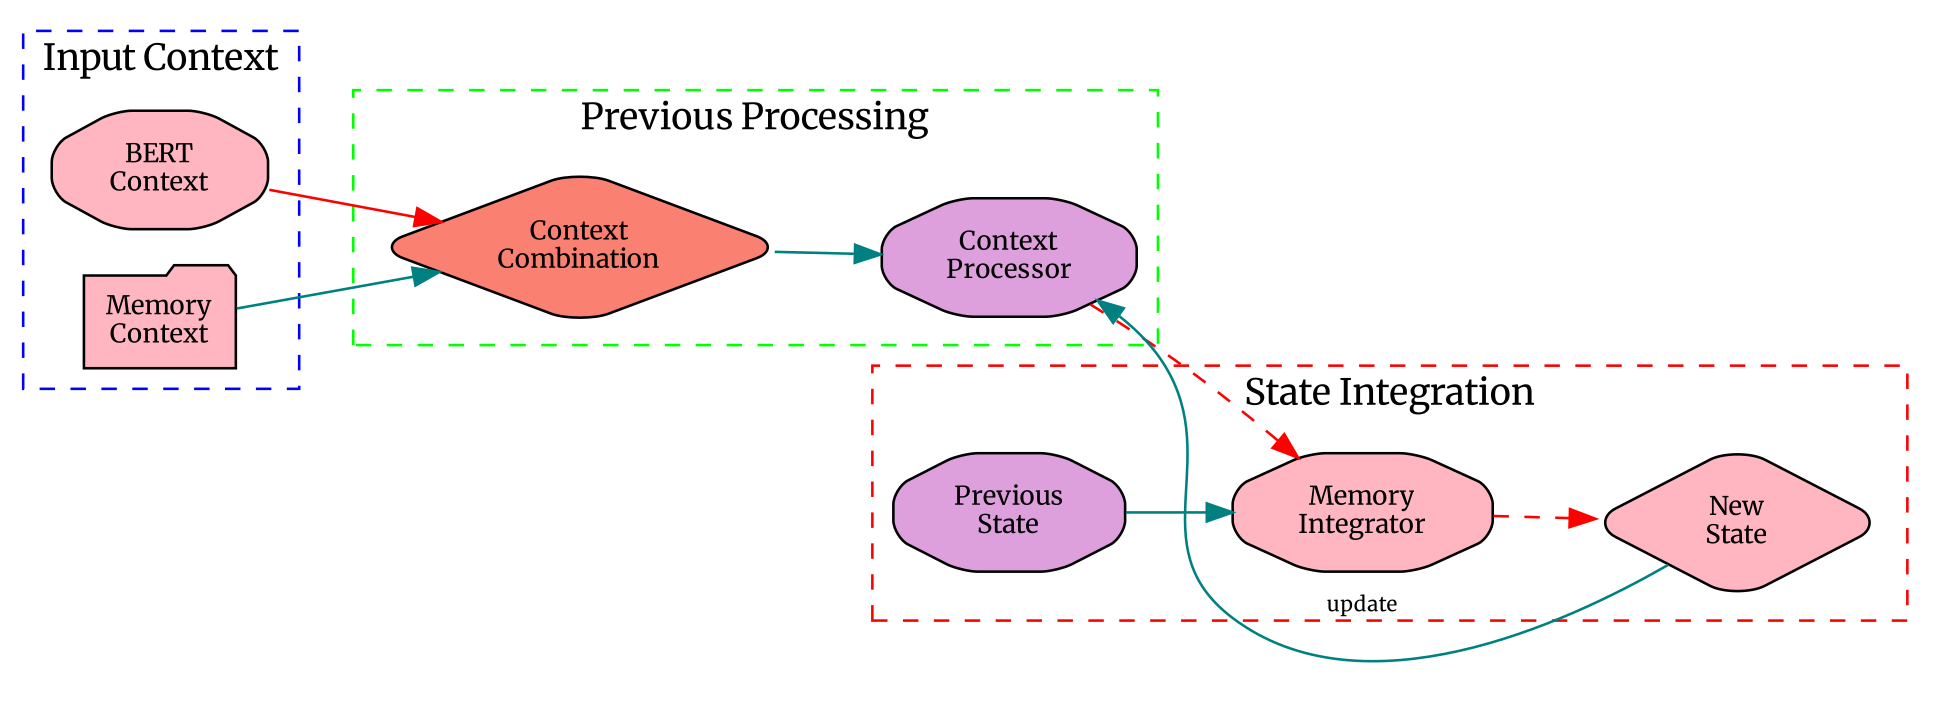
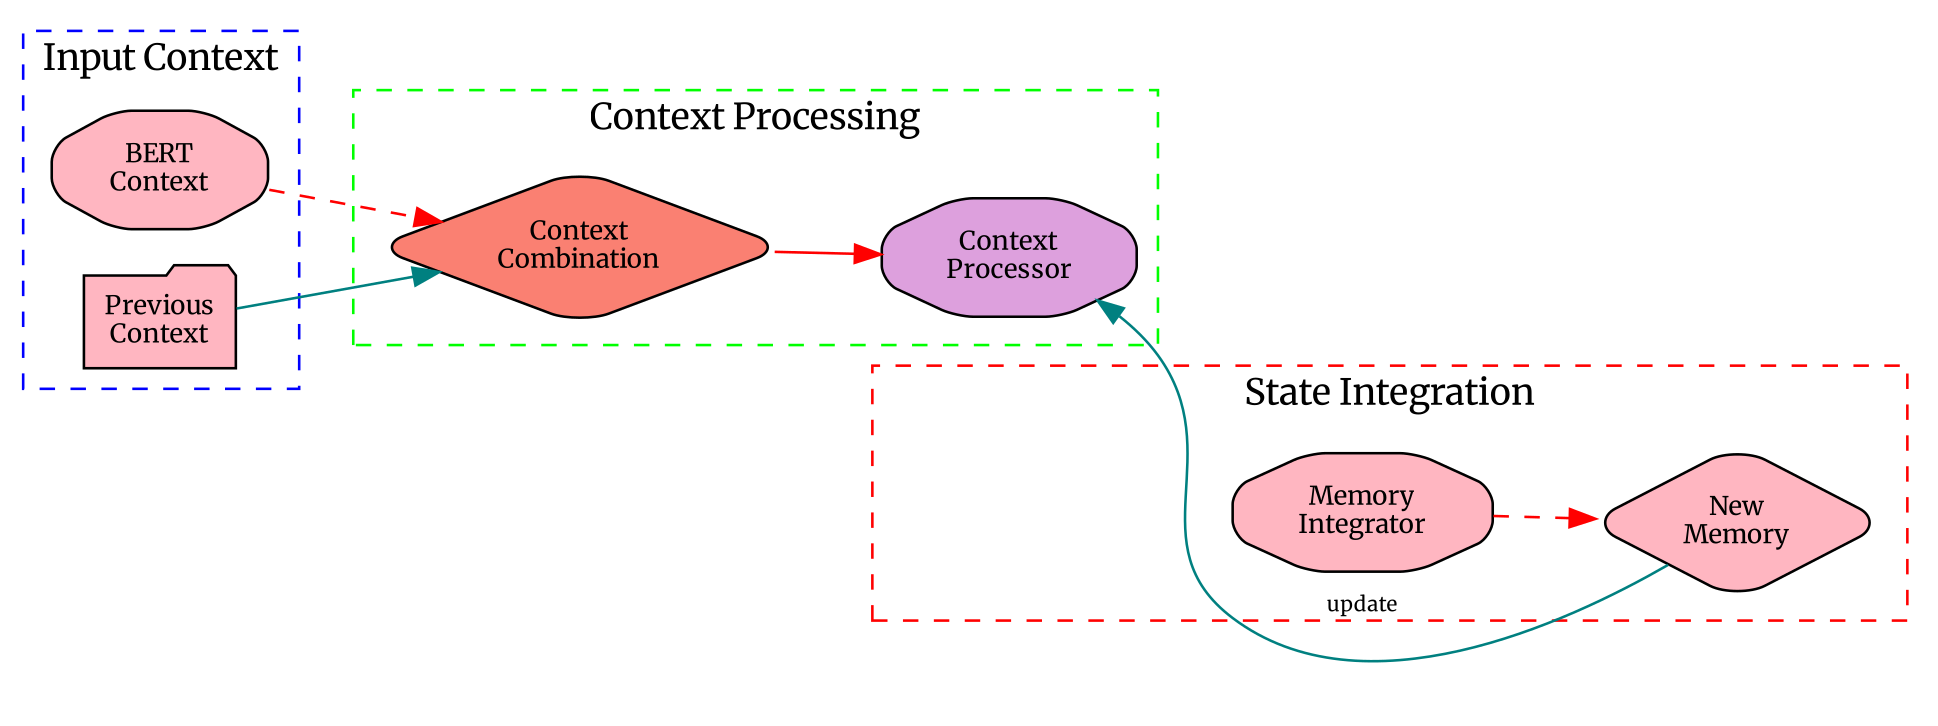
(756, 120) -> (756, 120)
(335, 202) -> (335, 202)
(814, 253) -> (814, 253)
(160, 322) -> (160, 322)
(1206, 383) -> none
(1009, 512) -> none
(1737, 523) -> (1737, 523)
